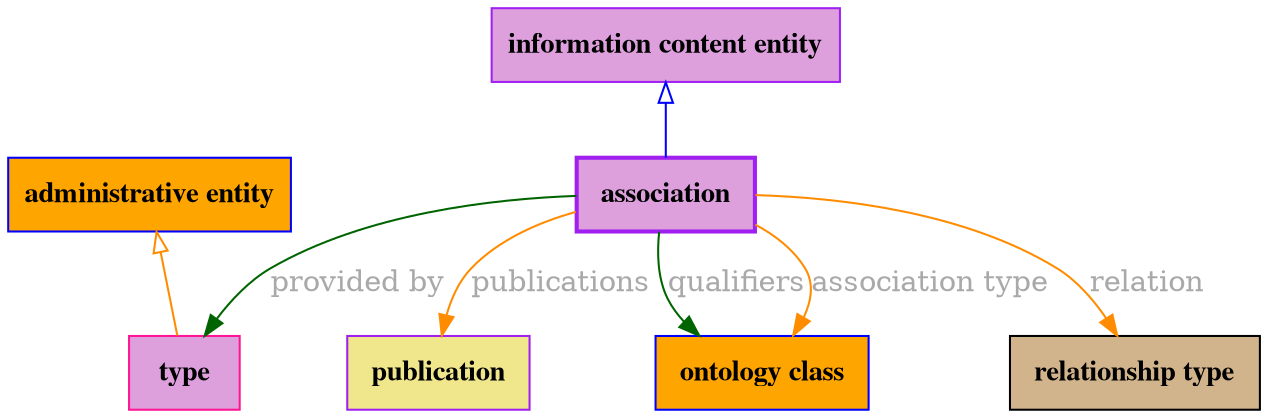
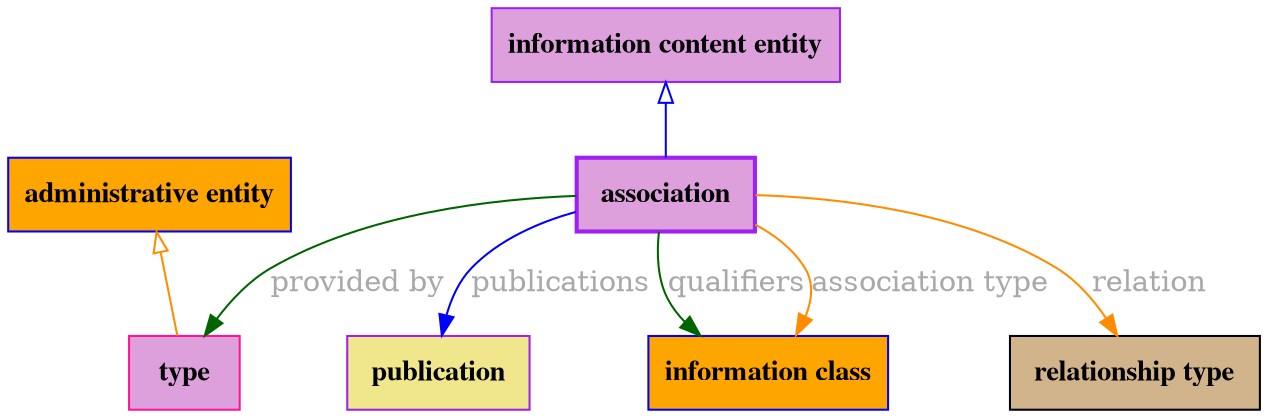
(497, 247) -> (497, 247)
(762, 373) -> (768, 373)
